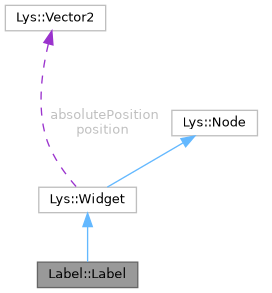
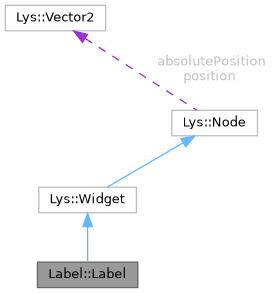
(42, 120) -> (141, 74)
